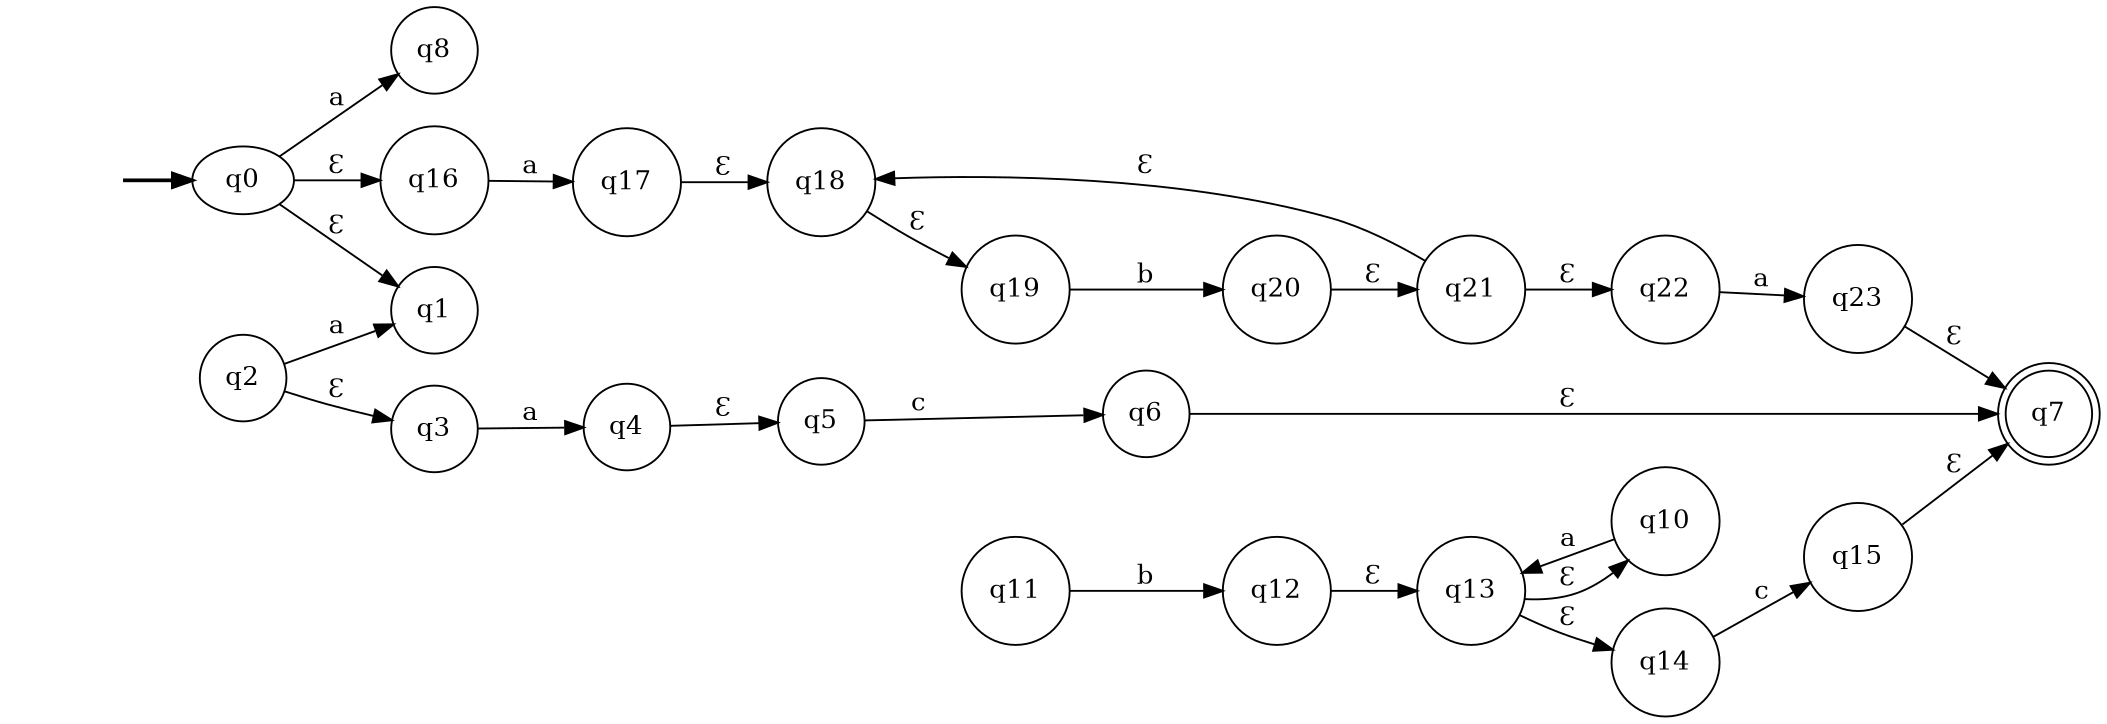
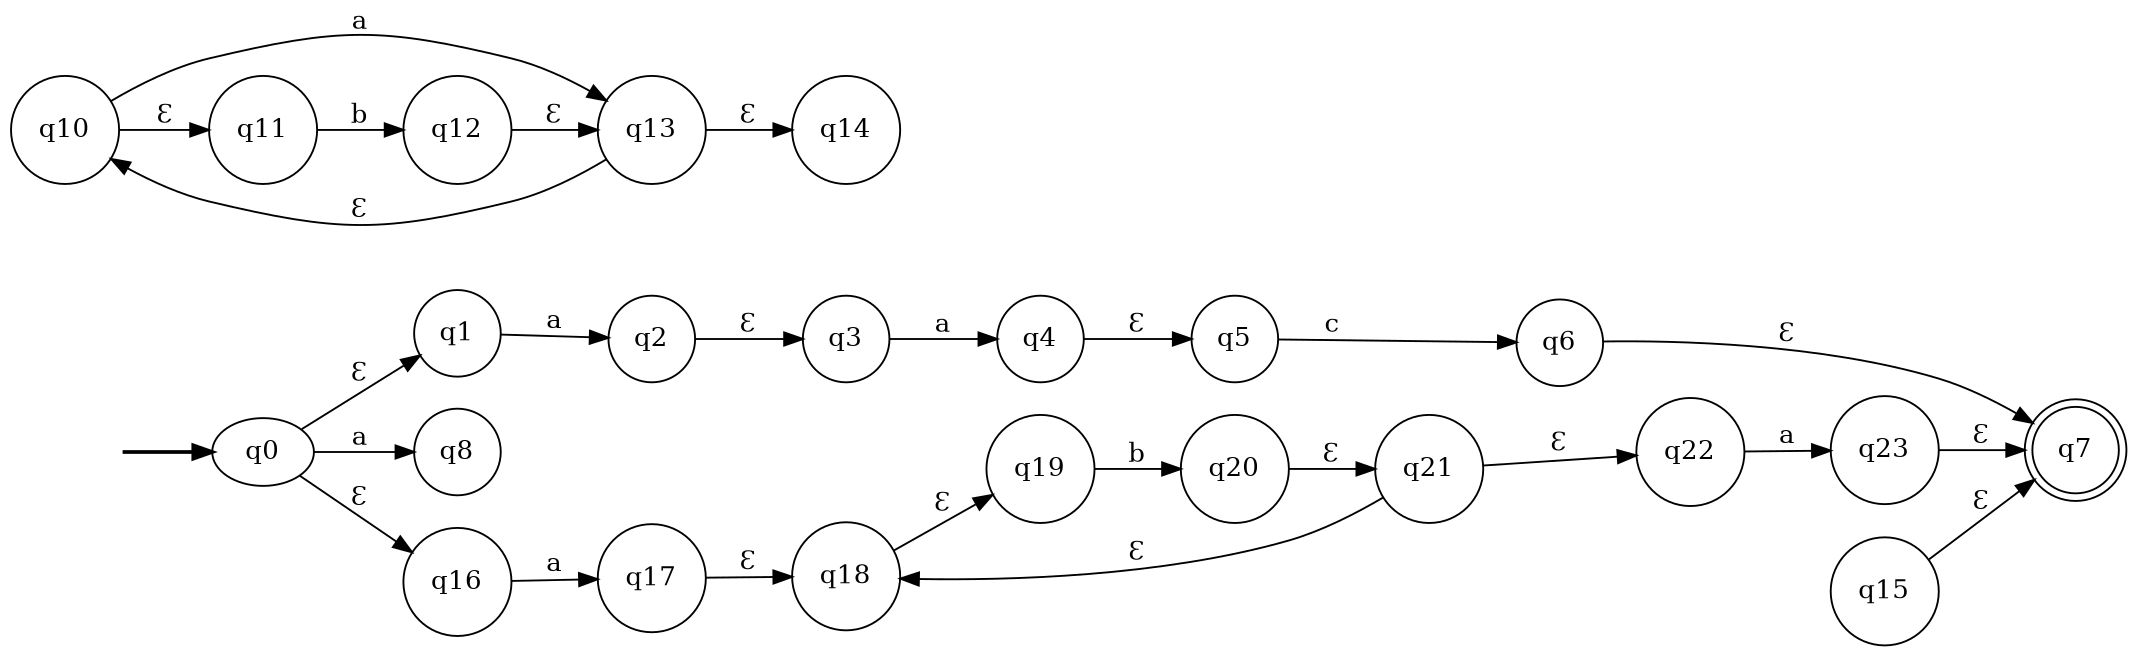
none -> (154, 130)
(330, 348) -> (545, 336)
(1753, 614) -> none
